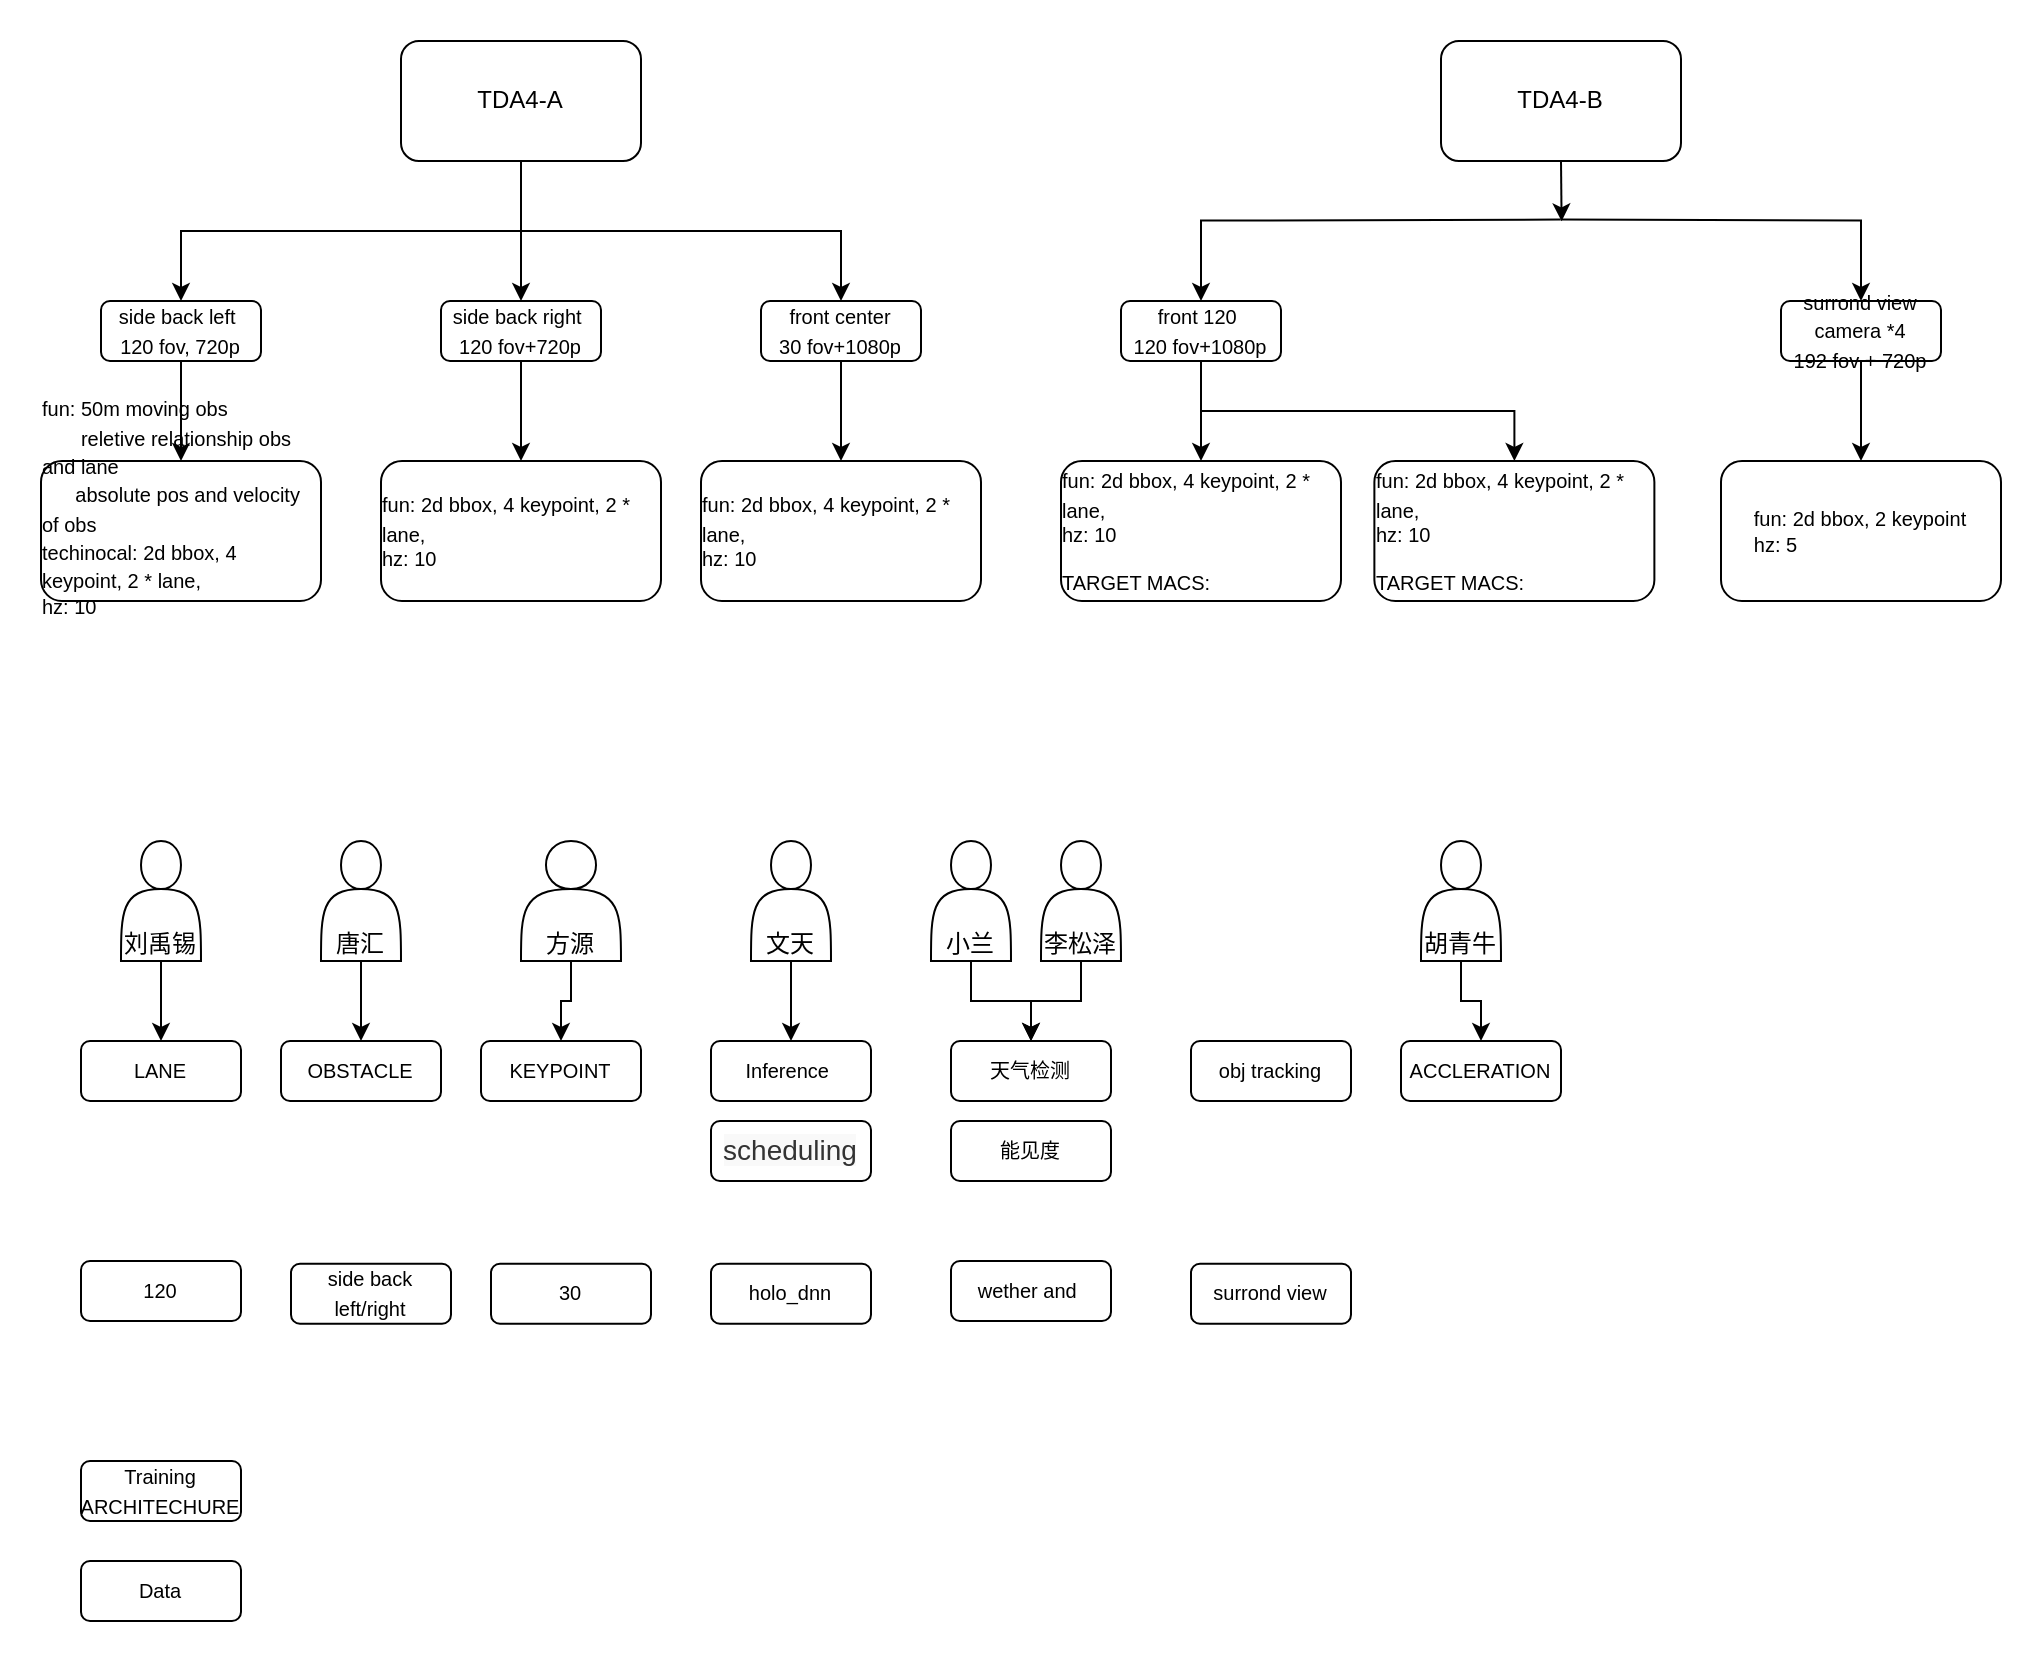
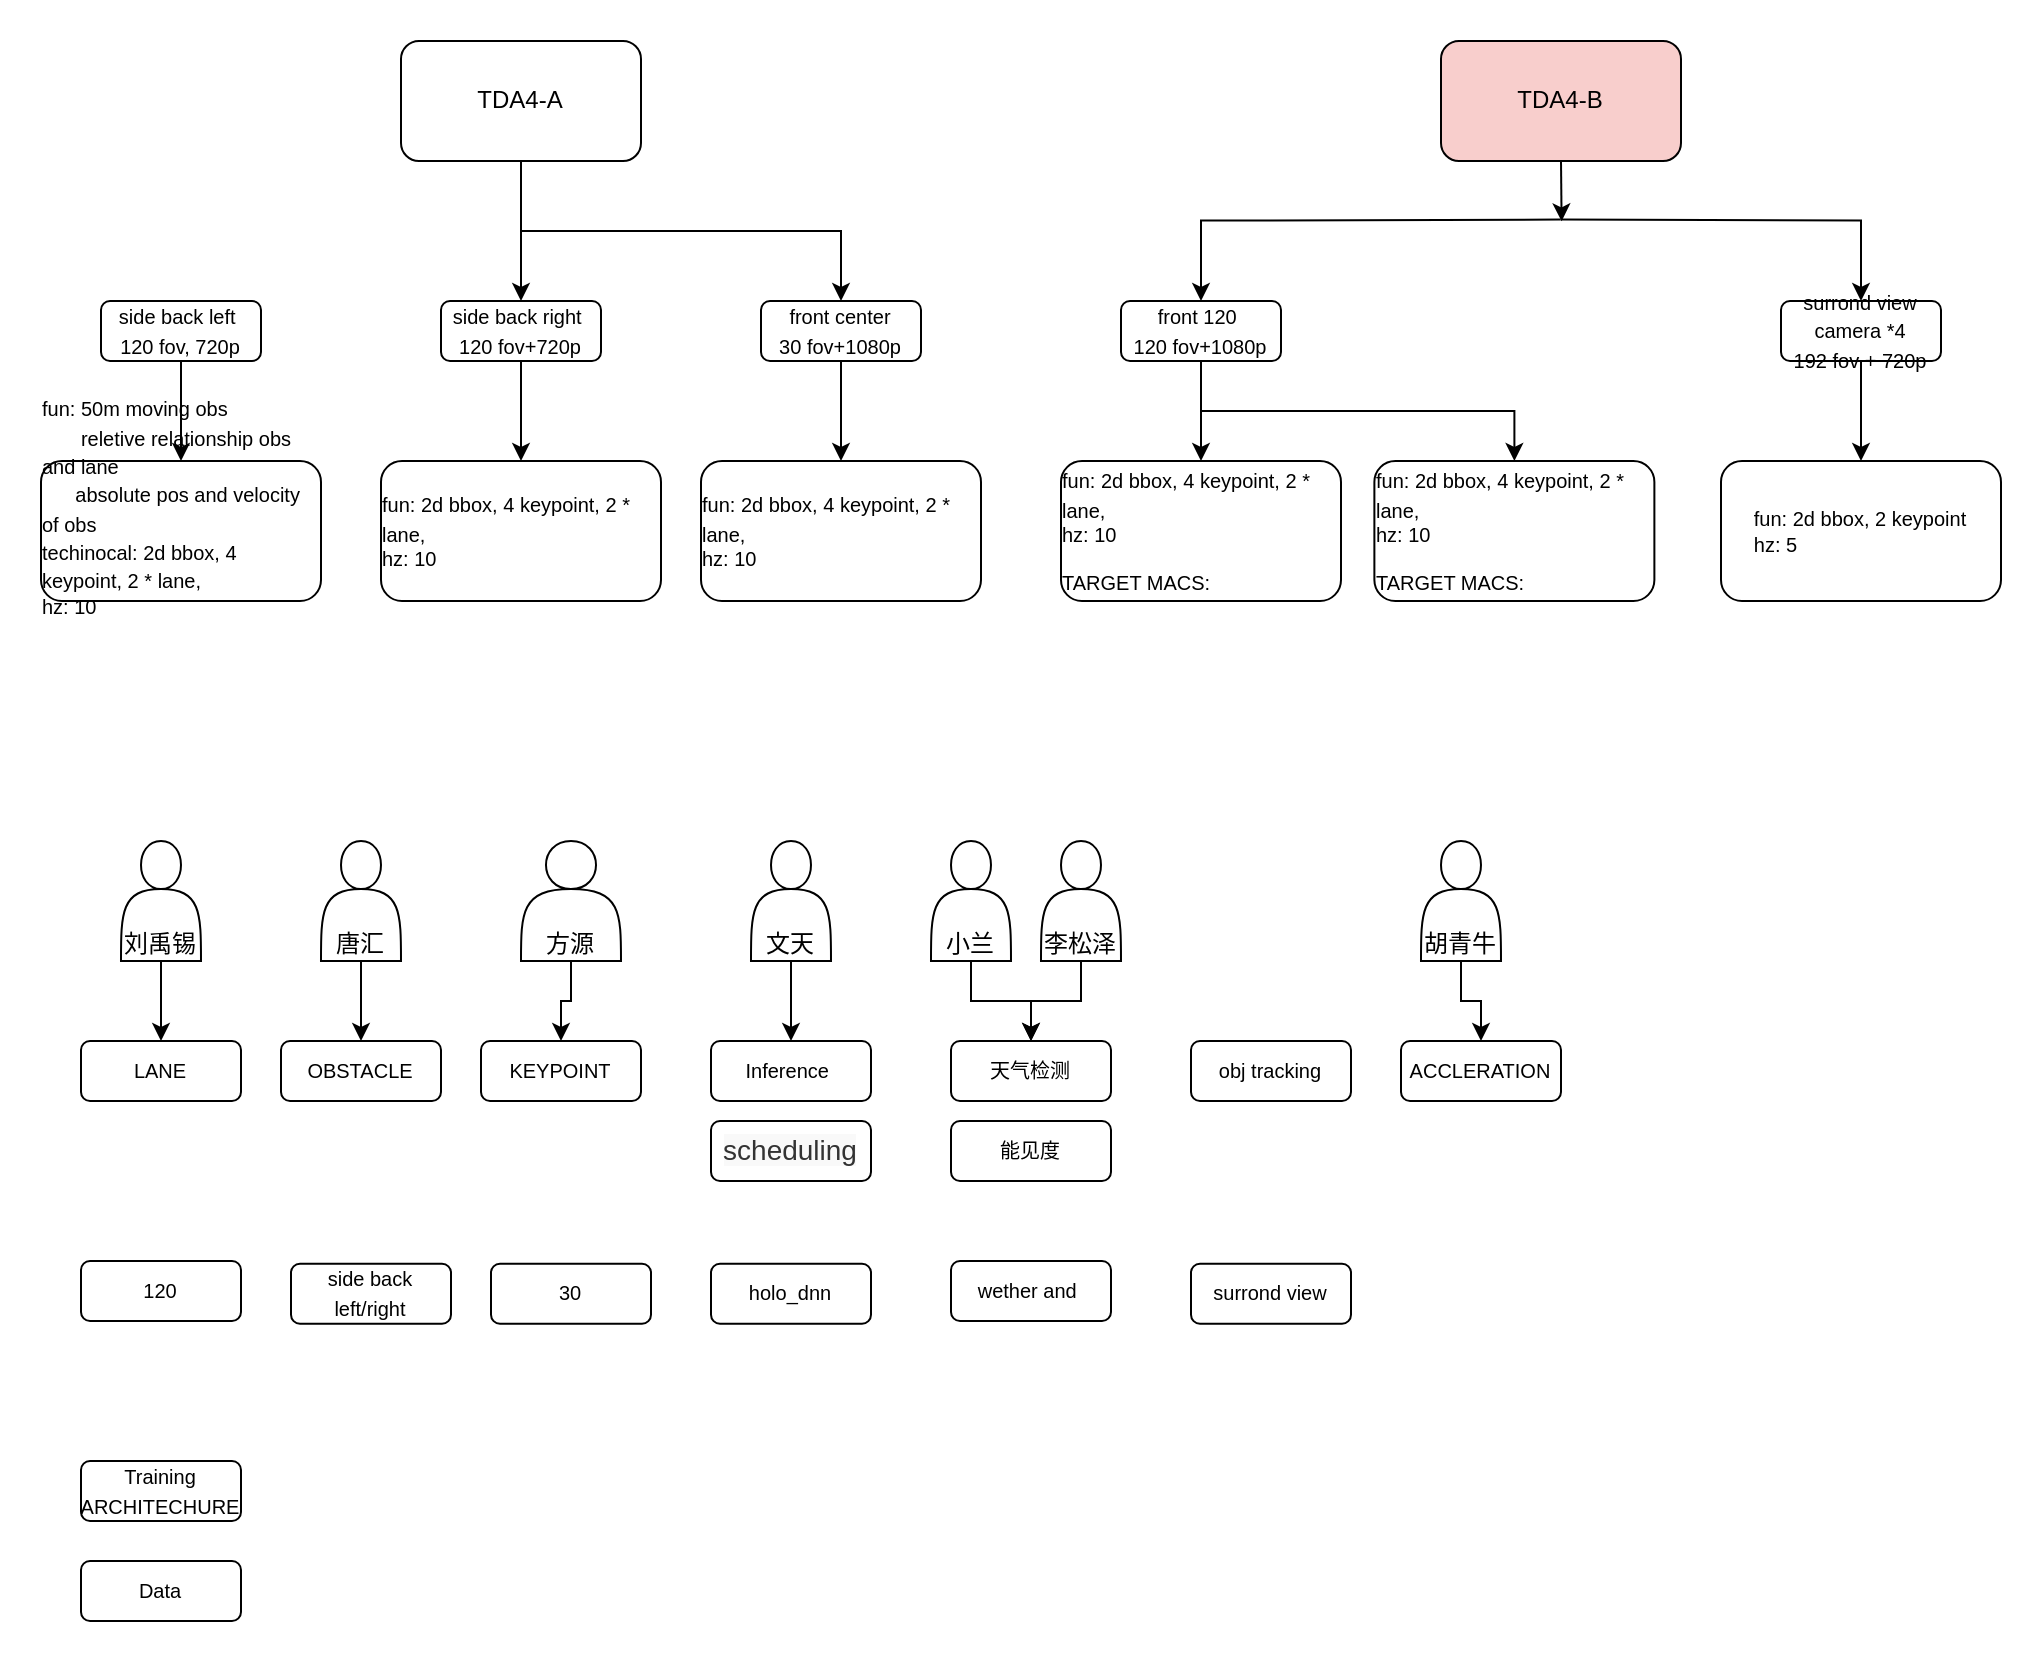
(1561, 101) -> (1561, 101)
(321, 231) -> none
